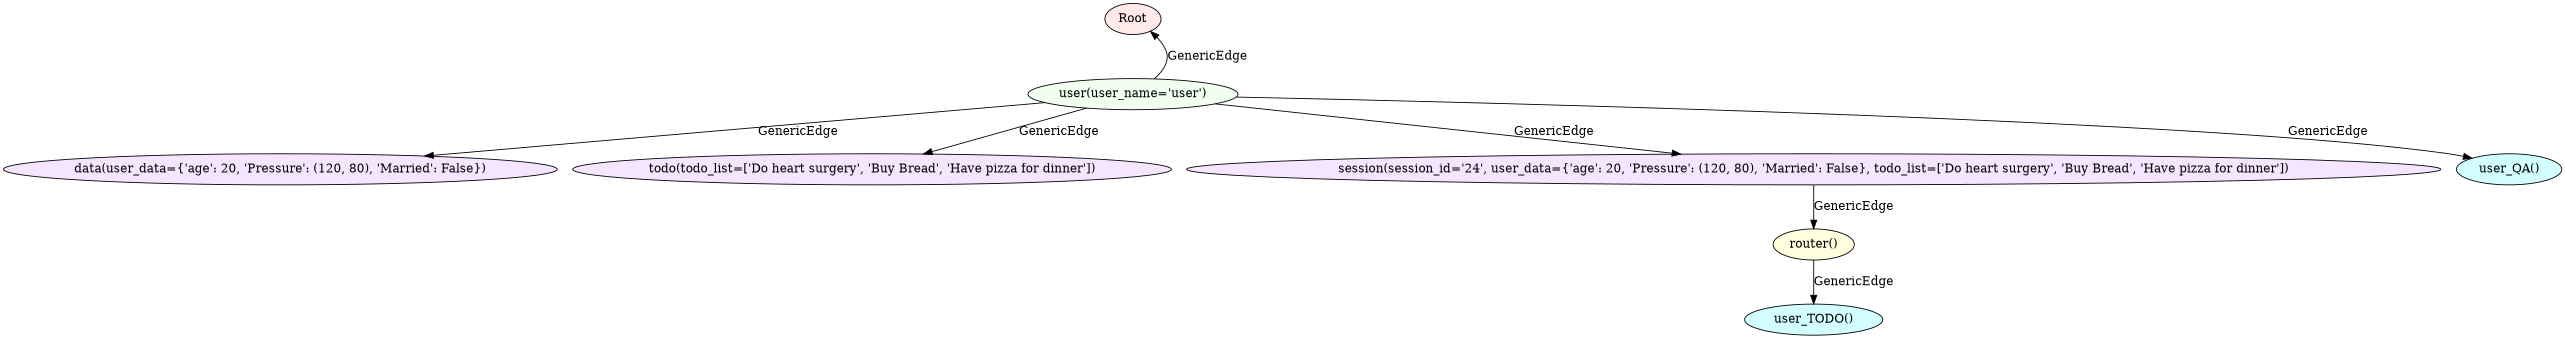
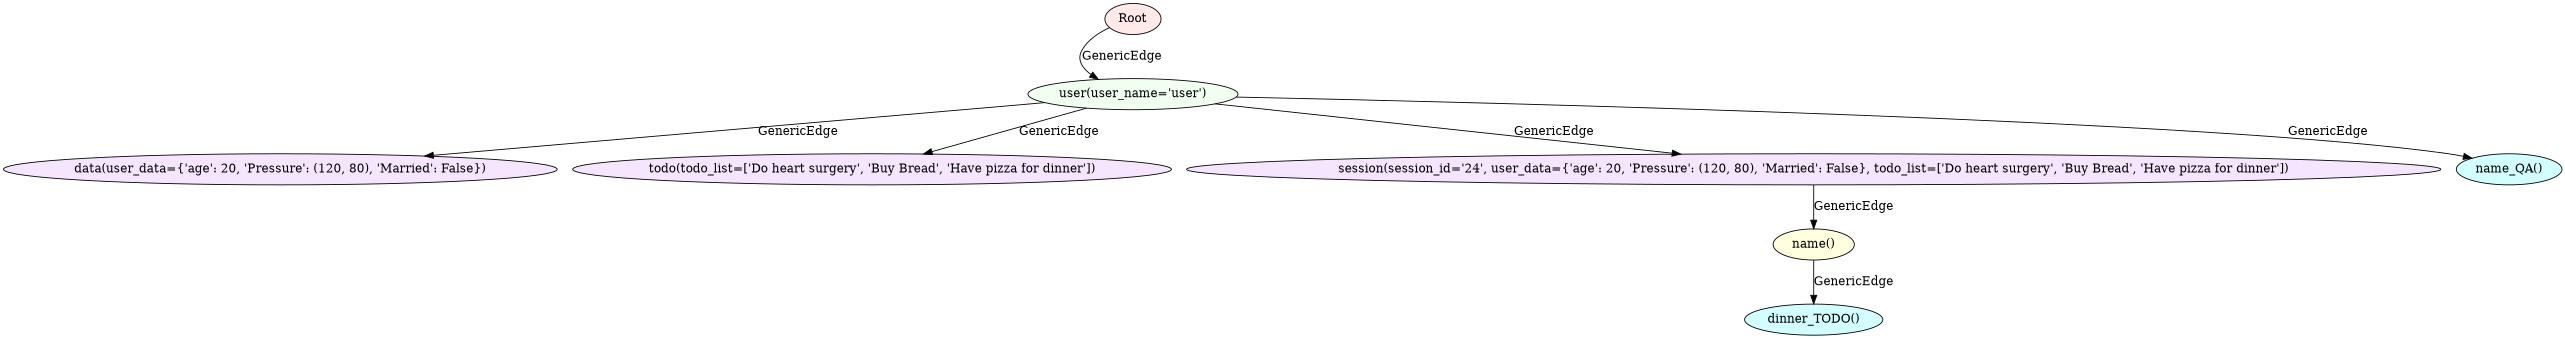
(1167, 59) -> (1084, 47)
(2509, 169) -> (2509, 169)
(1814, 244) -> (1814, 244)
(1814, 320) -> (1814, 320)
